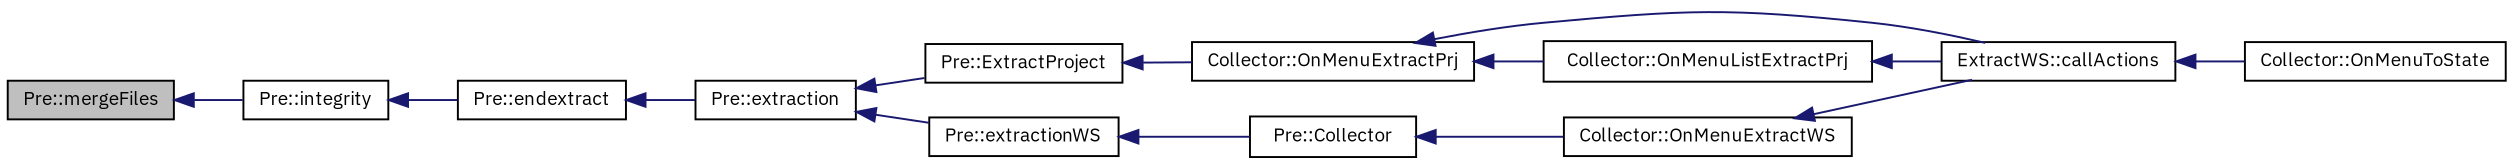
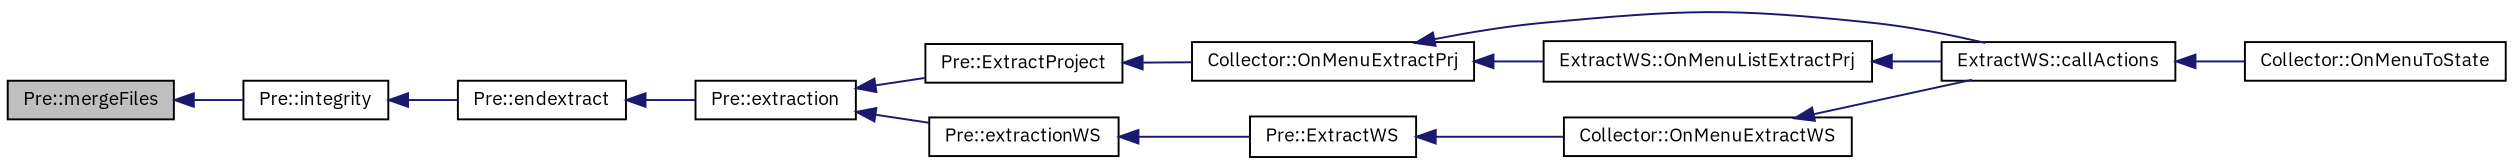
(1708, 61) -> (1708, 61)
(1333, 137) -> (1333, 137)
